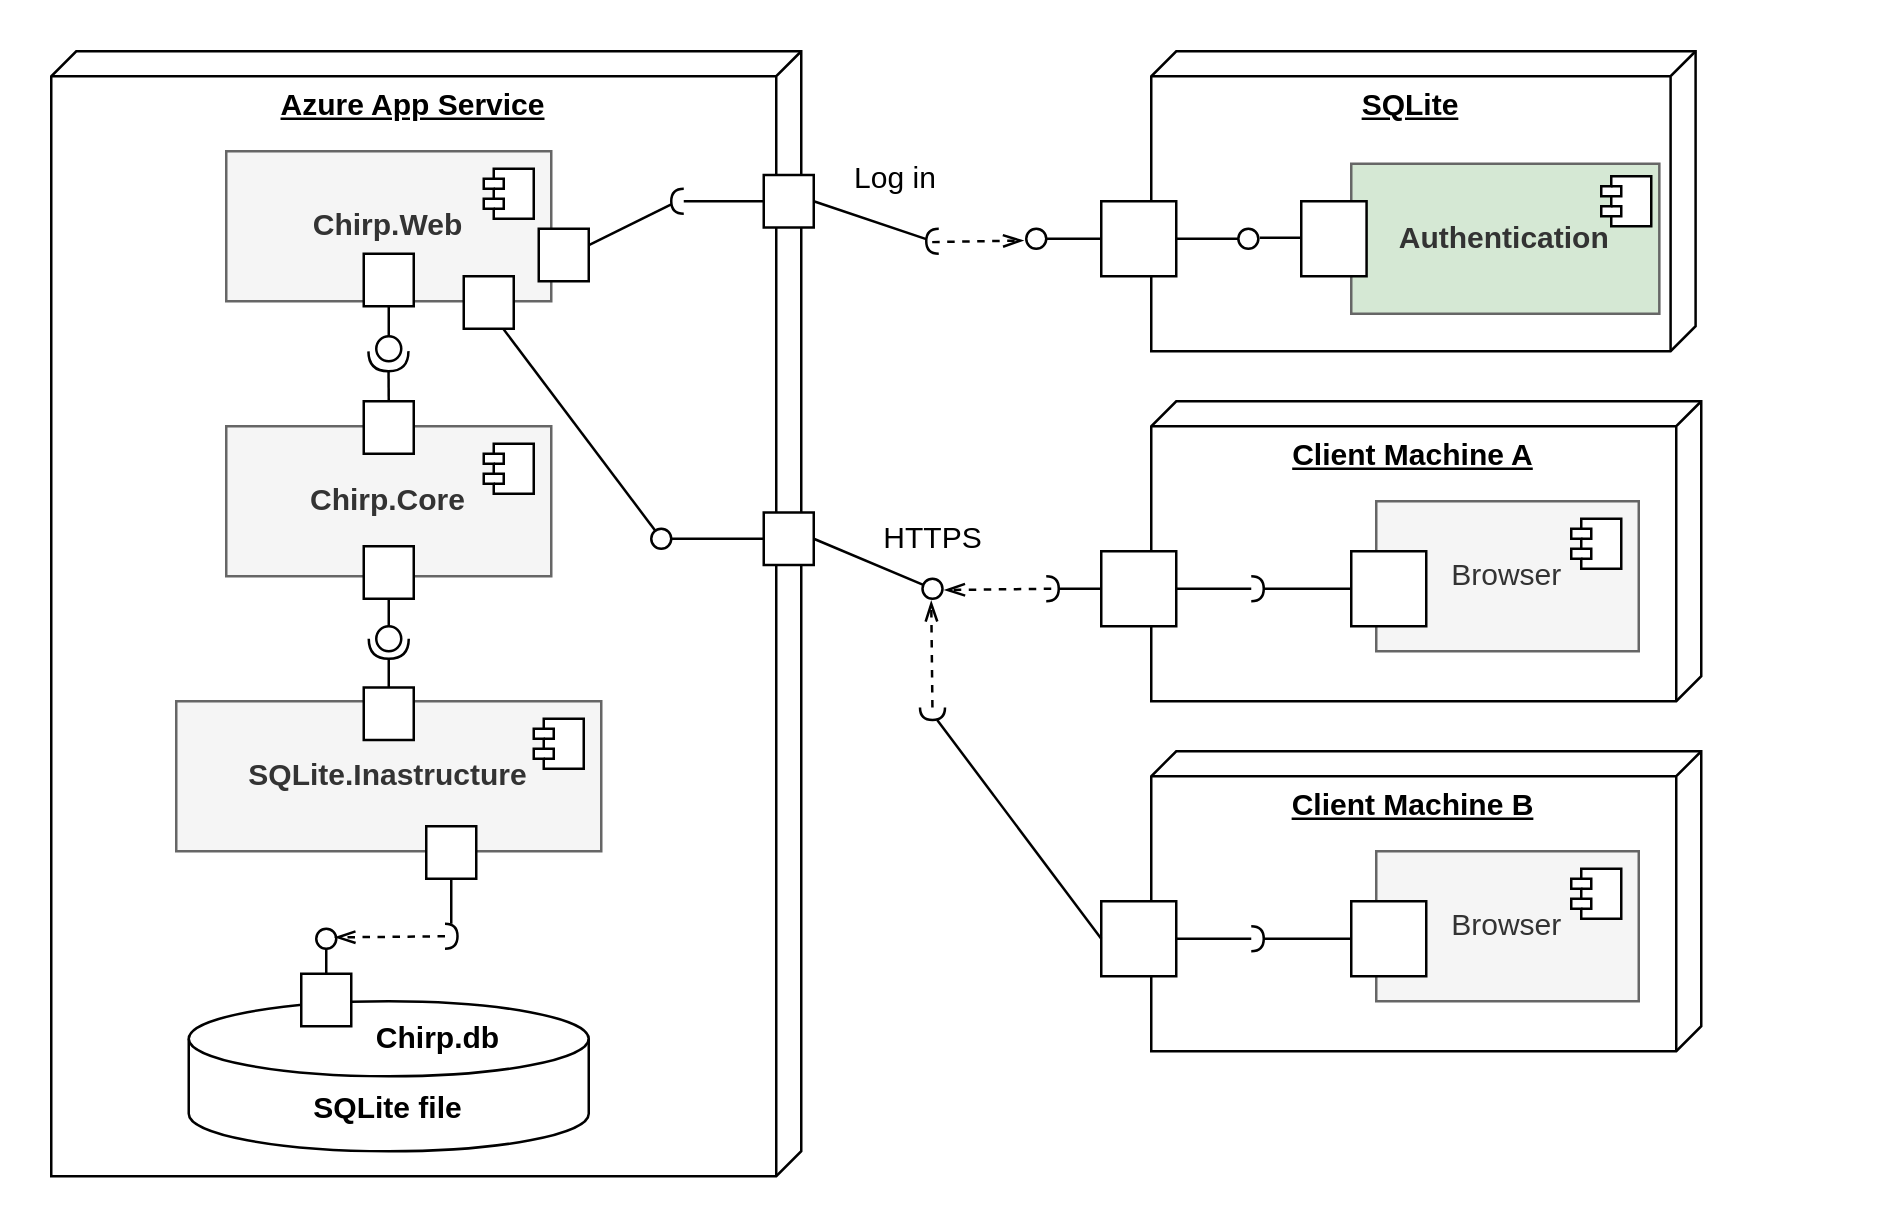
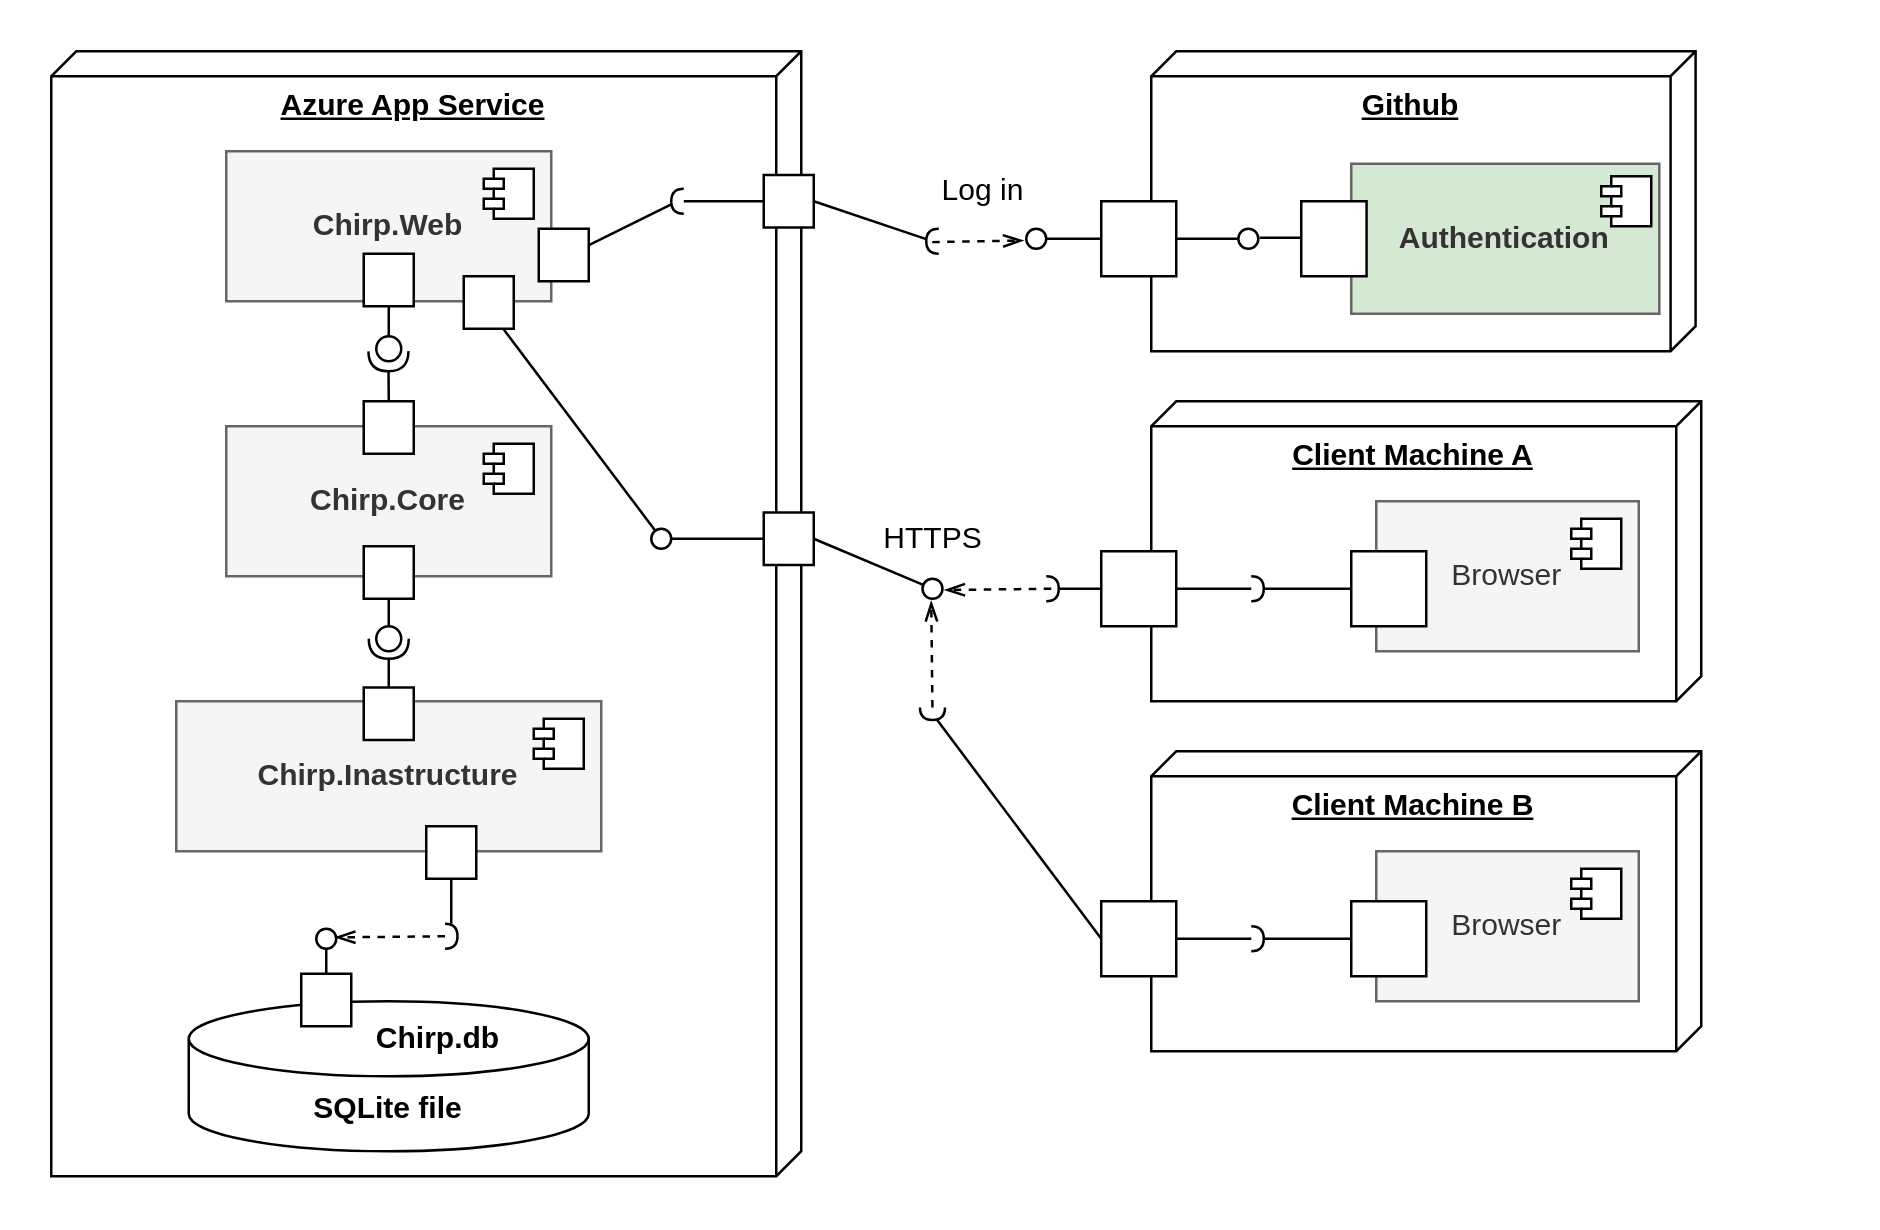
(1411, 107) -> (1411, 107)
(895, 178) -> (983, 190)
(389, 776) -> (389, 776)
